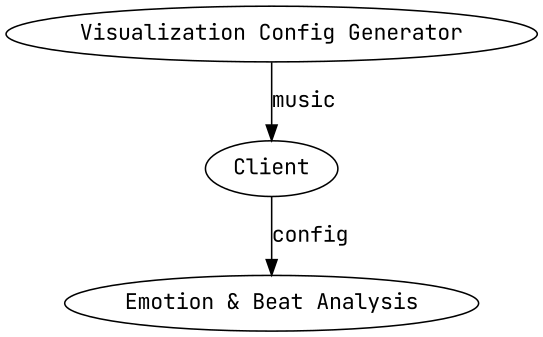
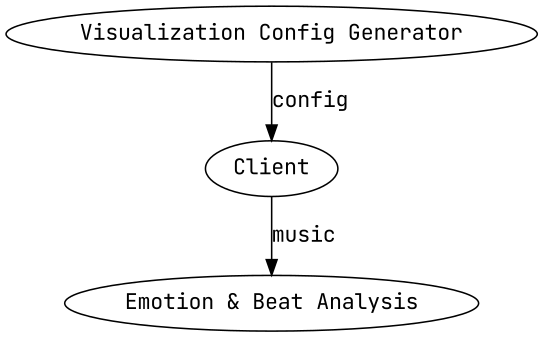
(304, 101) -> (310, 101)
(310, 236) -> (304, 236)
